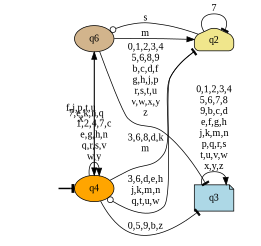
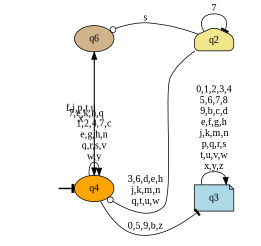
(150, 39) -> none
(141, 125) -> none
(163, 155) -> none
